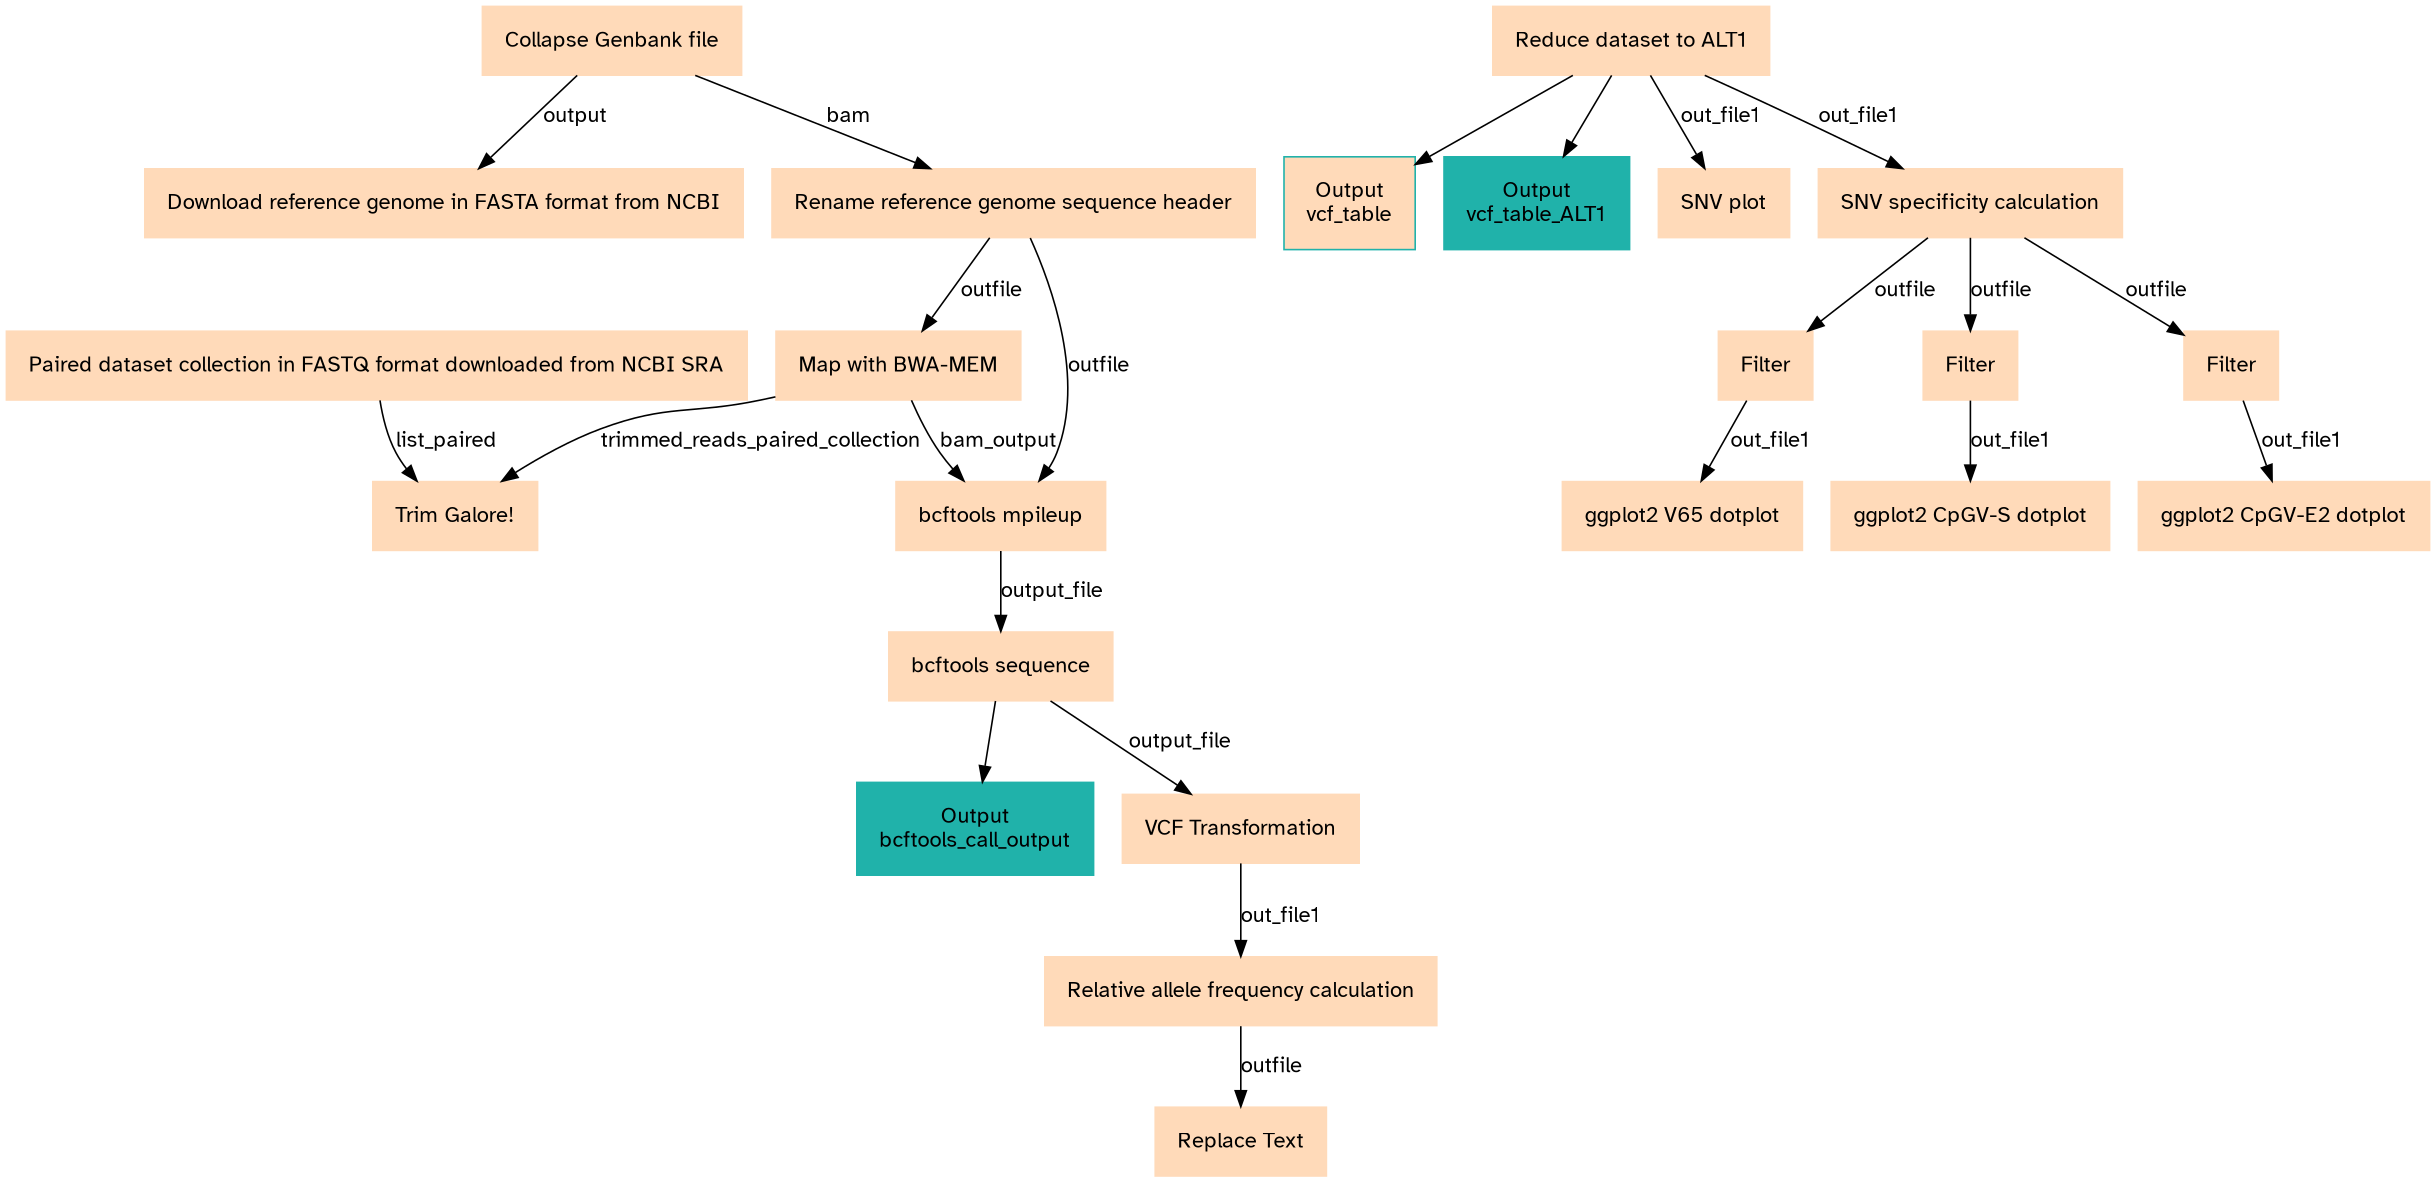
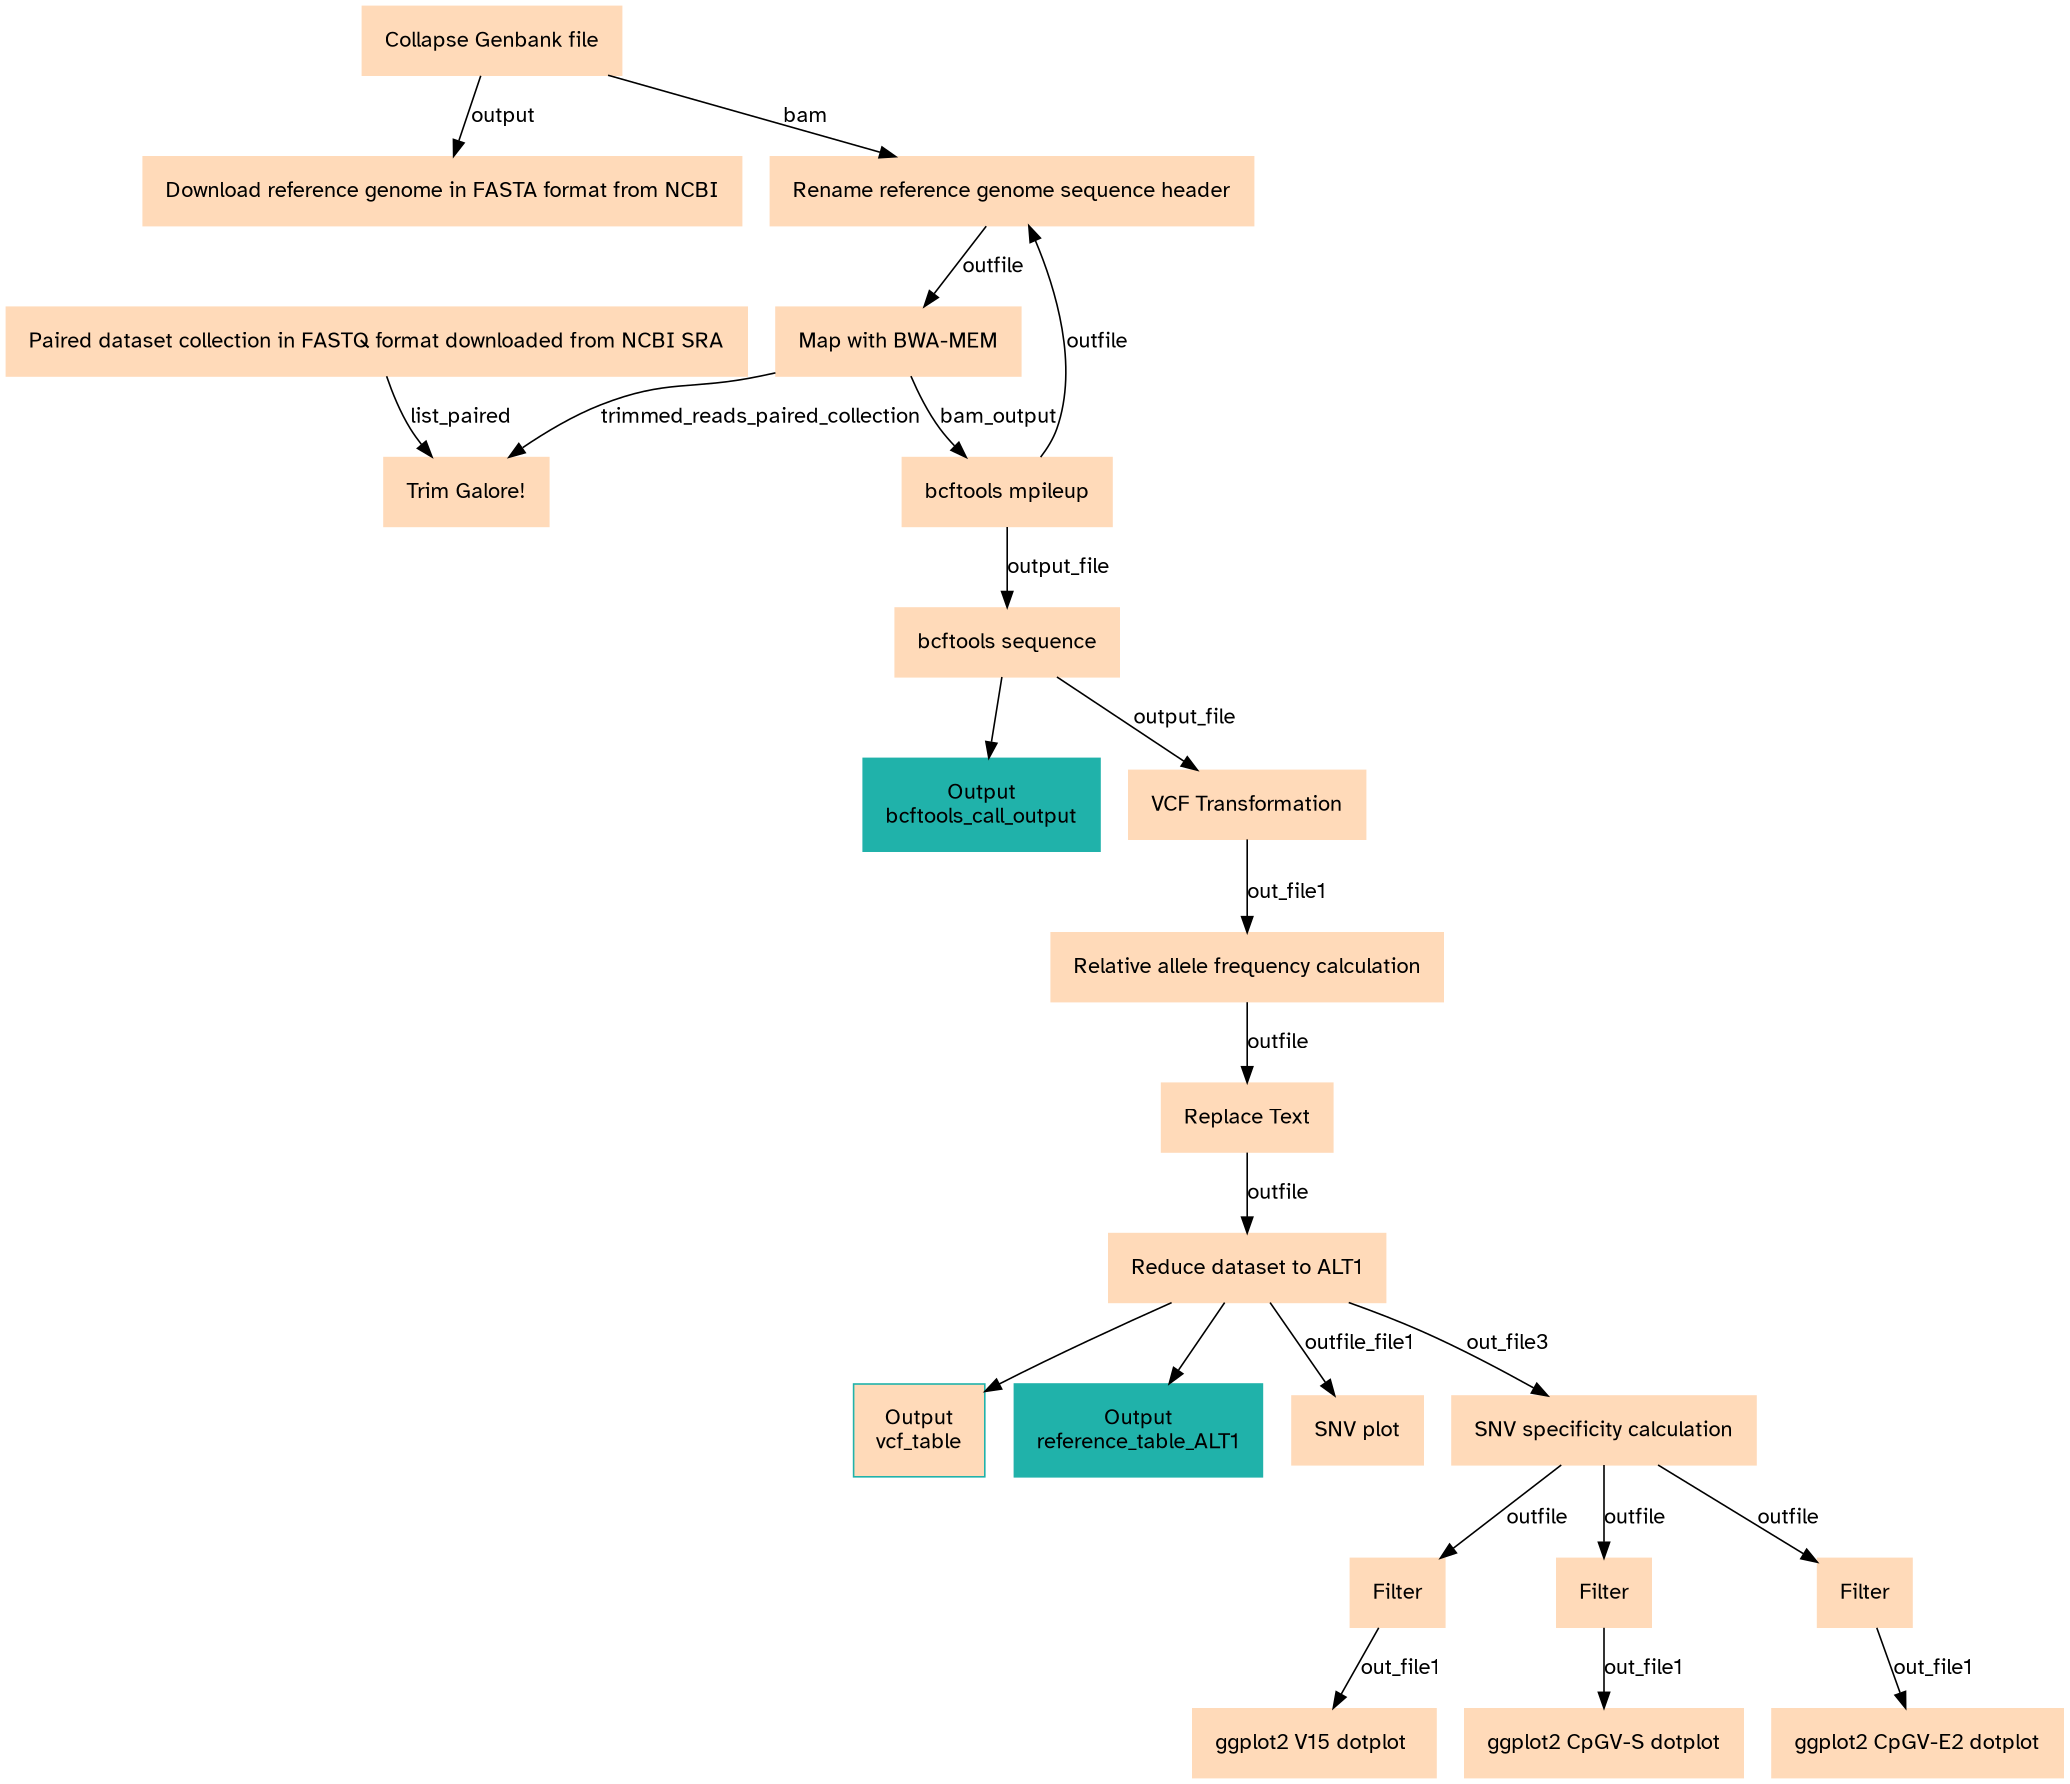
(1721, 116) -> (1360, 1343)
(1858, 116) -> (1508, 1343)
(1537, 203) -> (1138, 1430)
(1065, 352) -> (1065, 349)
(1682, 516) -> (1314, 1743)
none -> (1247, 1185)
